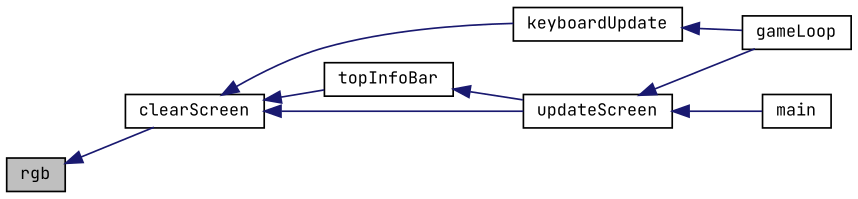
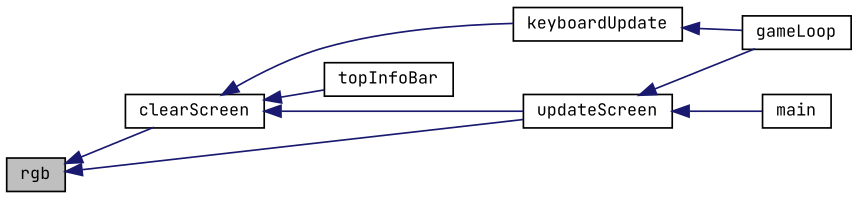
(497, 96) -> (303, 145)
